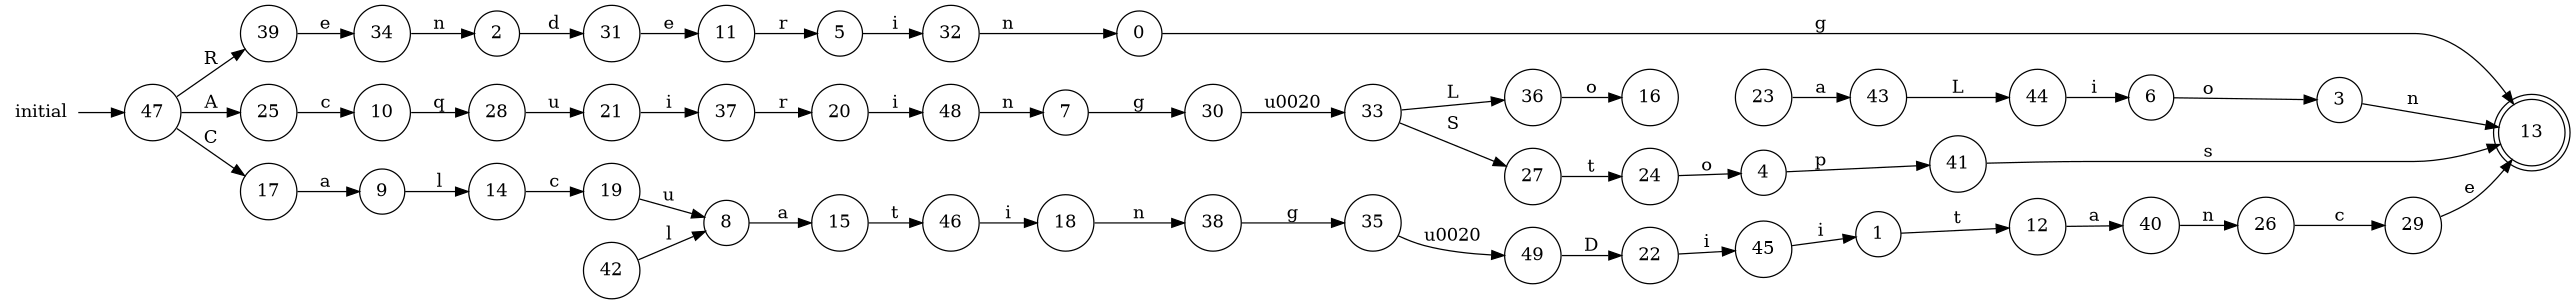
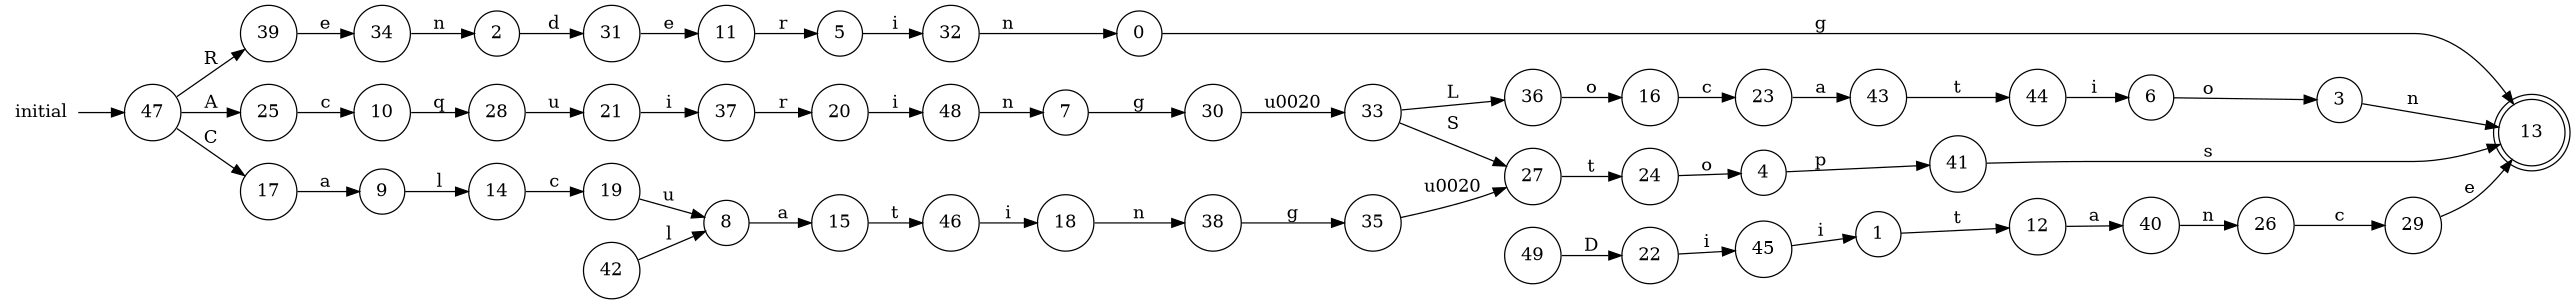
(1958, 88) -> (1958, 88)
none -> (1701, 98)
(1444, 250) -> (1448, 206)
